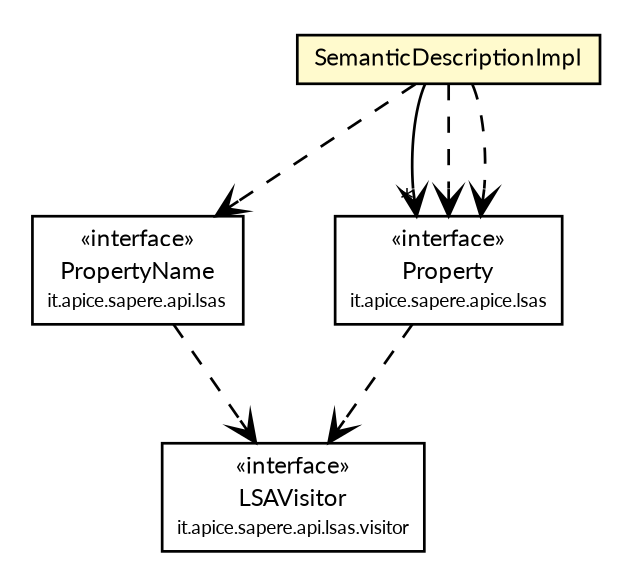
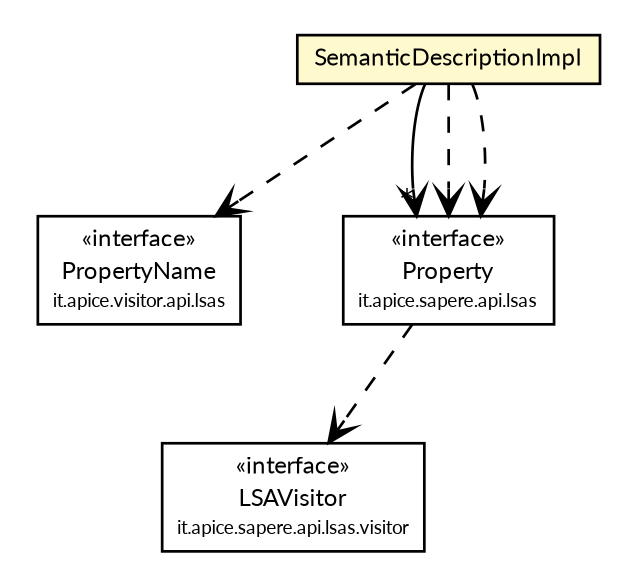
(138, 301) -> (139, 301)
(449, 301) -> (449, 301)
(207, 372) -> none
